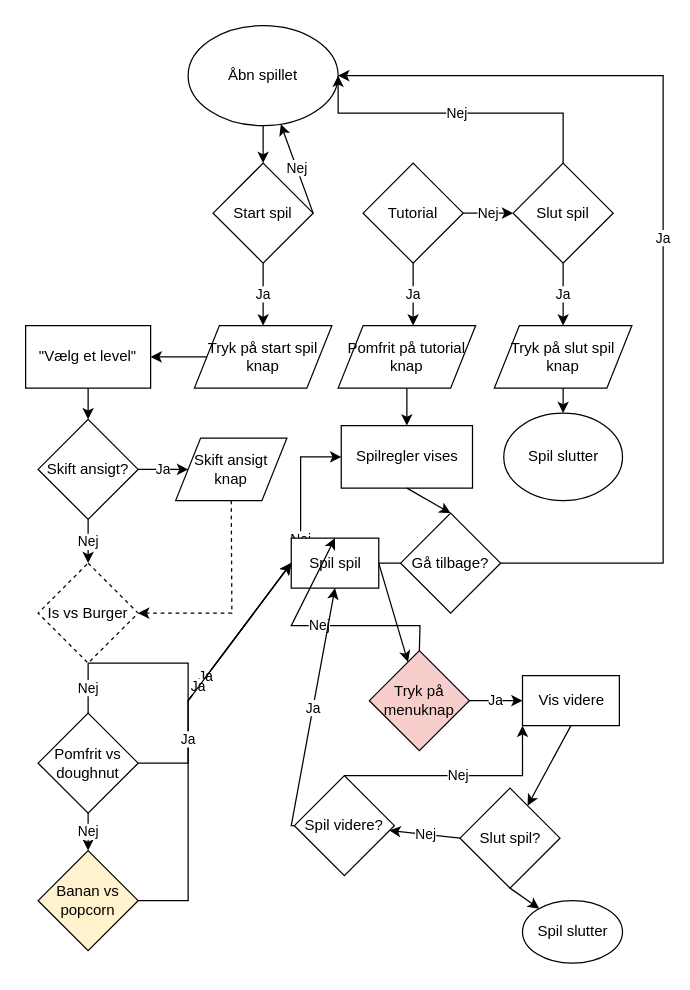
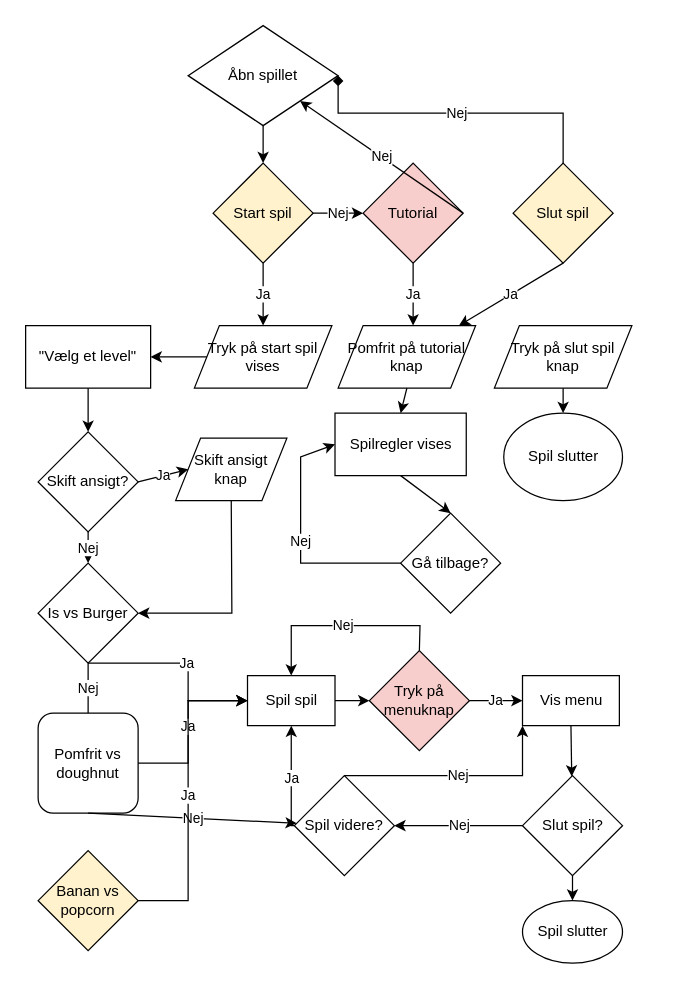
(263, 76) -> (263, 76)
(338, 87) -> (338, 87)
(298, 172) -> (334, 213)
(263, 213) -> (263, 213)
(413, 213) -> (413, 213)
(484, 213) -> (385, 160)
(563, 213) -> (563, 213)
(663, 242) -> none
(563, 290) -> (515, 292)
(263, 357) -> (263, 357)
(407, 457) -> (401, 444)
(88, 469) -> (88, 482)
(335, 563) -> (291, 701)
(232, 599) -> (232, 599)
(88, 613) -> (88, 613)
(572, 701) -> (572, 701)
(88, 763) -> (88, 763)
(88, 827) -> (185, 818)
(510, 838) -> (573, 826)
